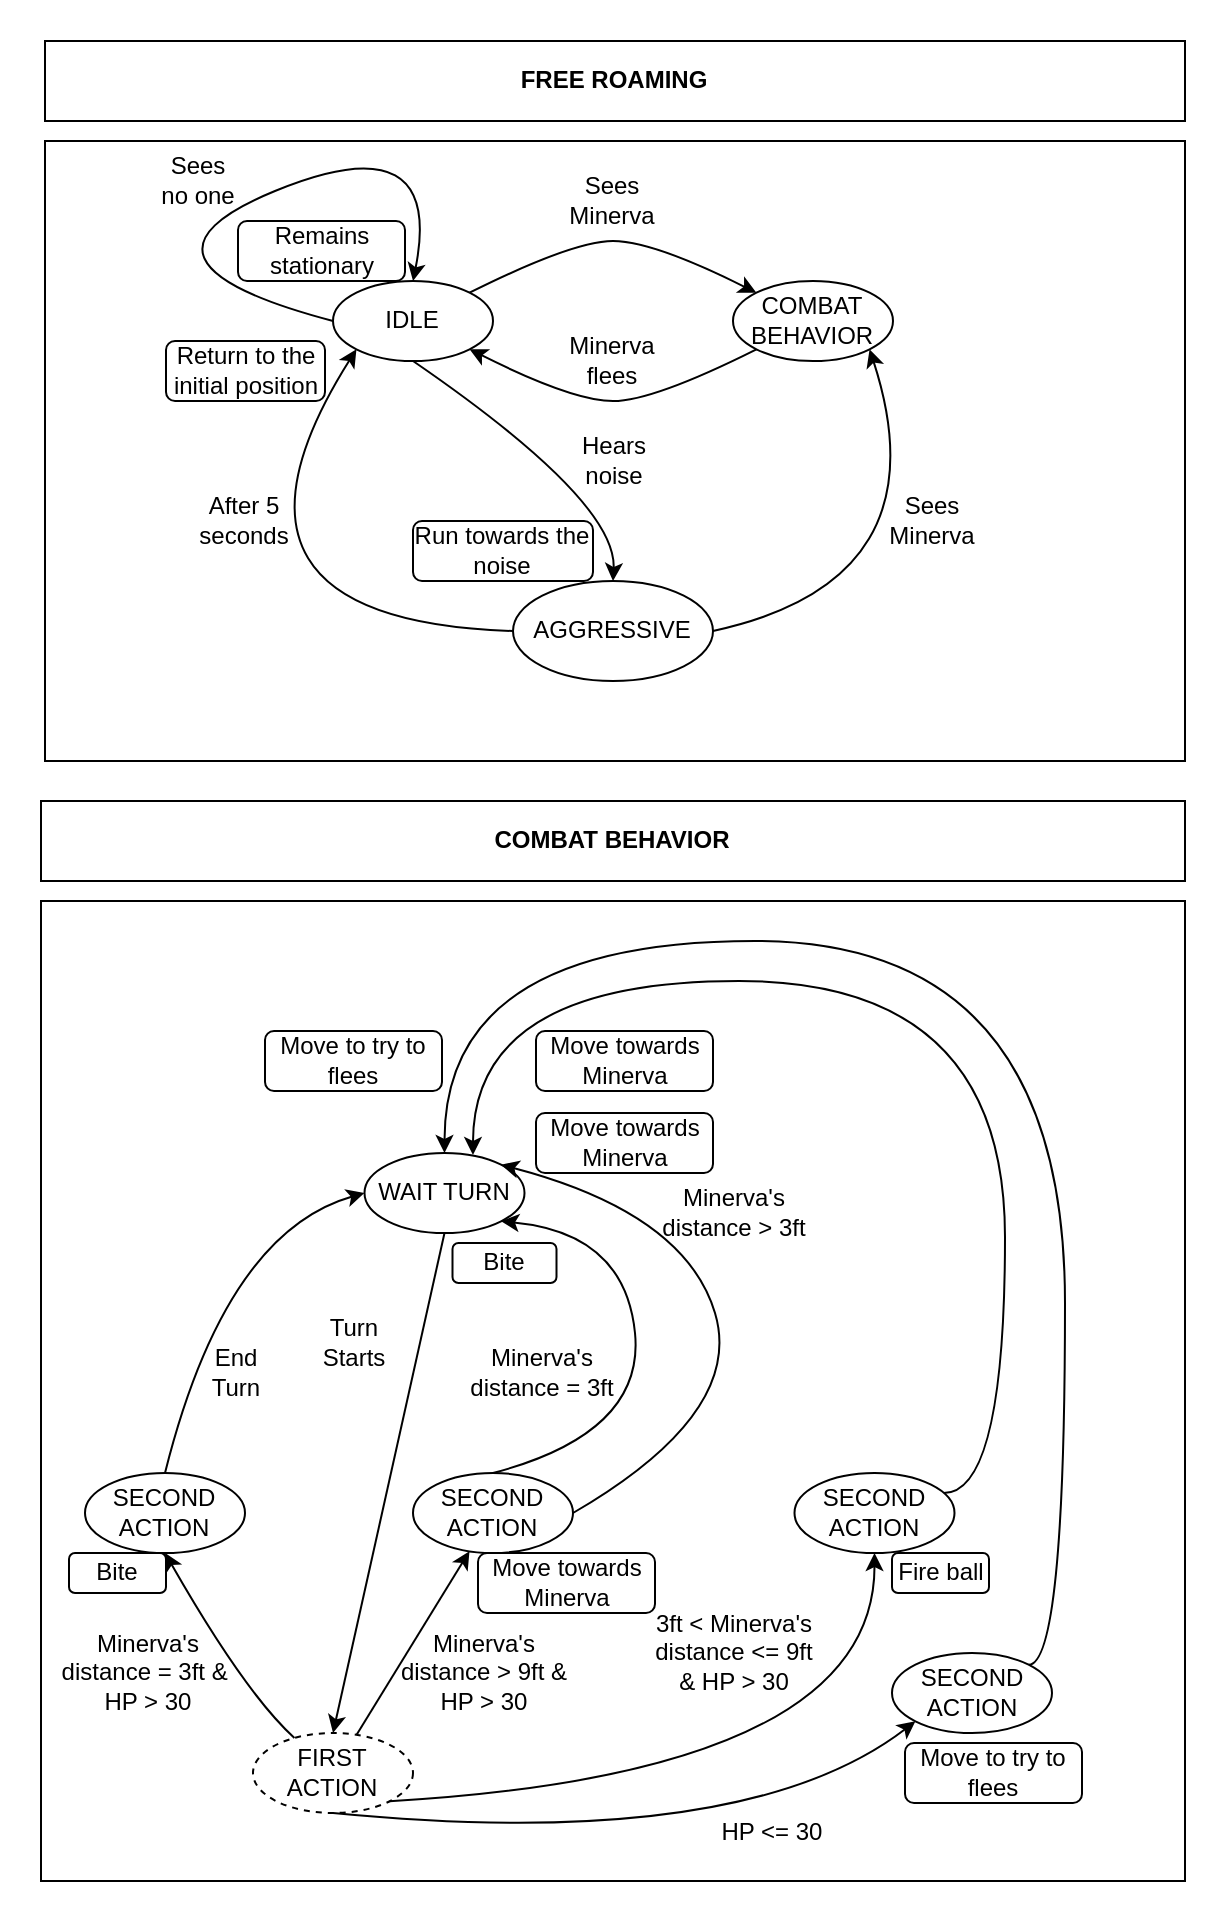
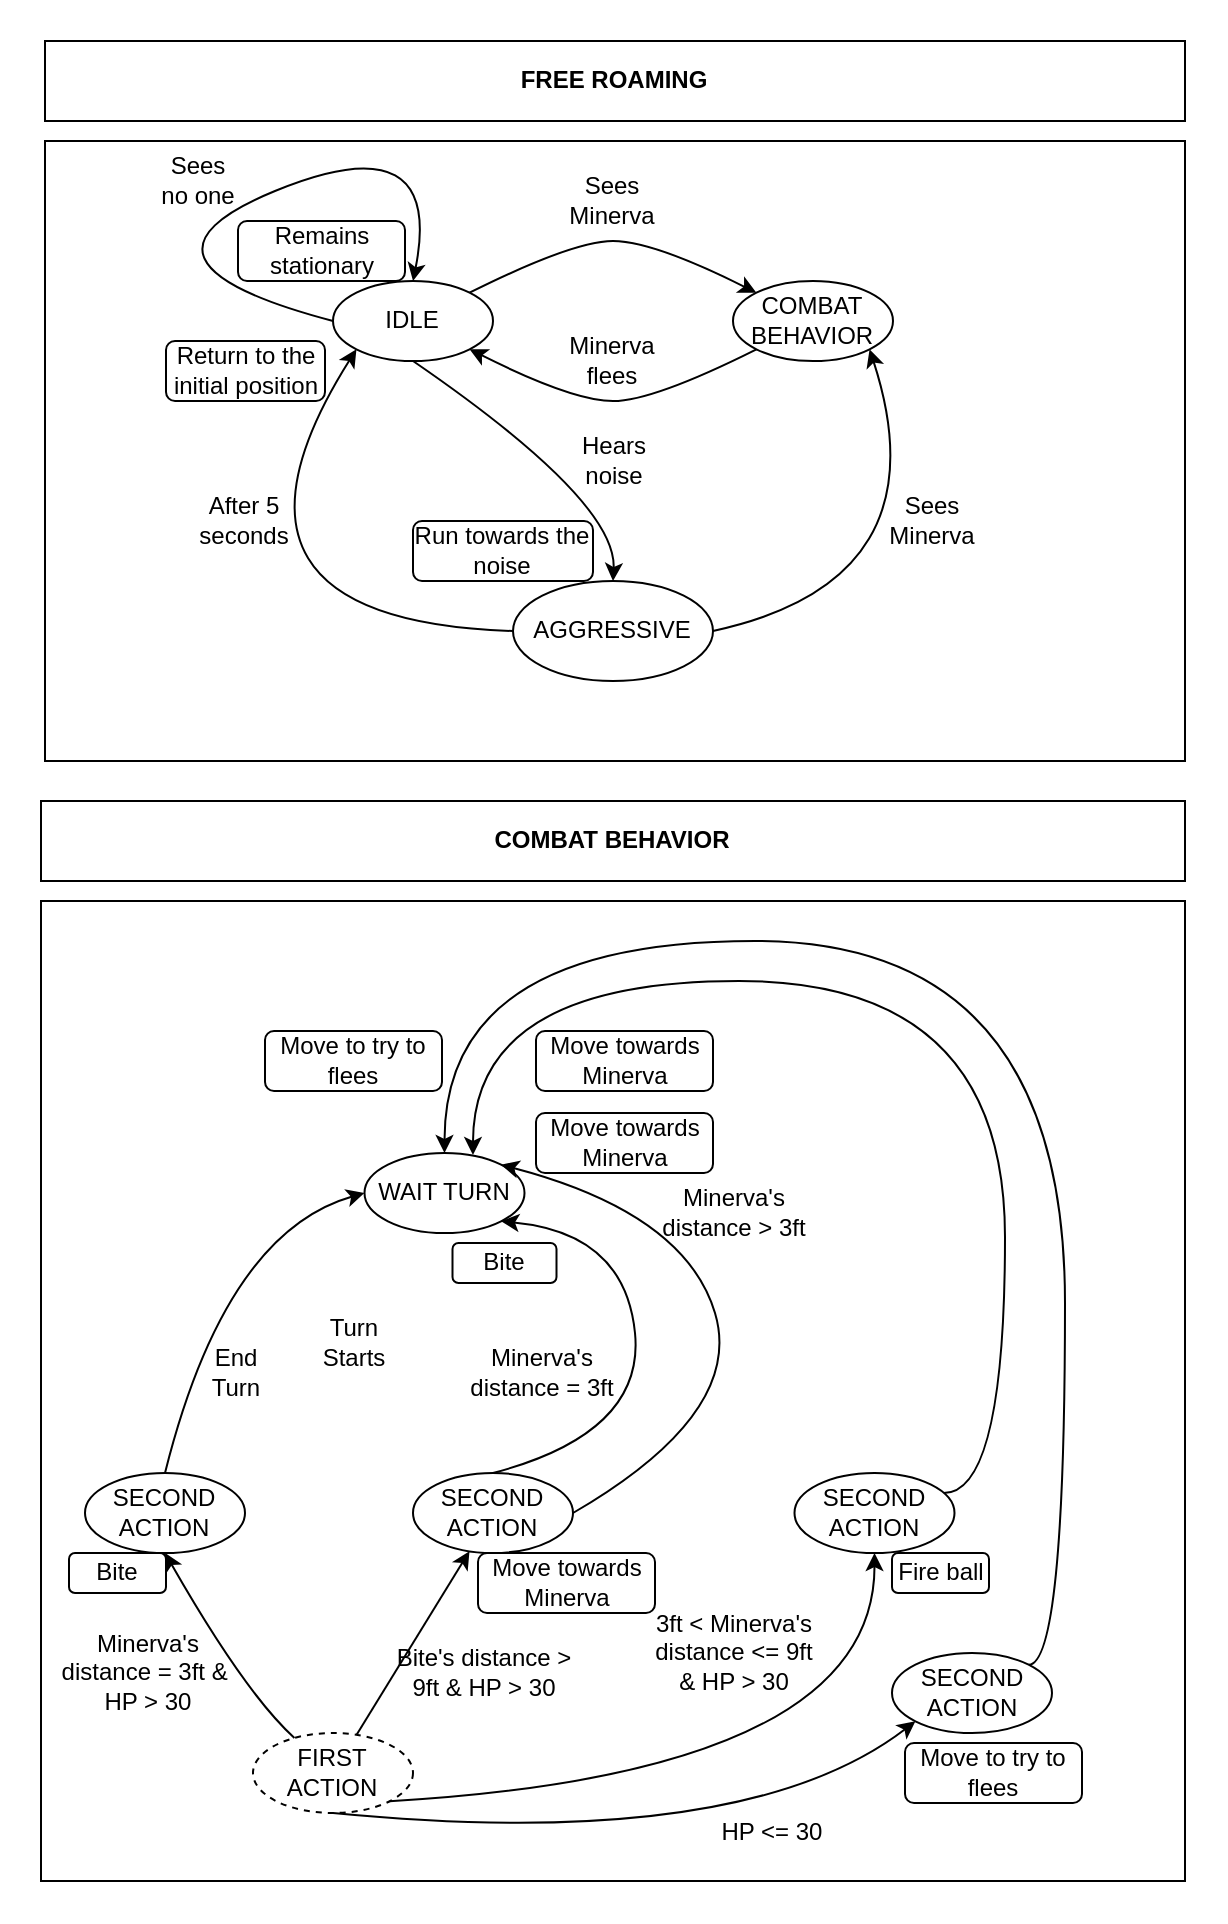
(390, 1476) -> none
(485, 1673) -> (485, 1673)
